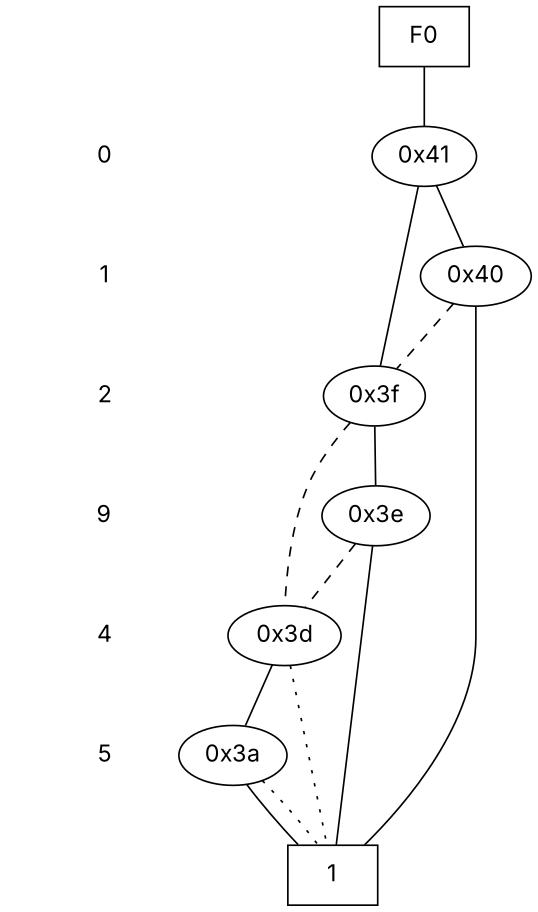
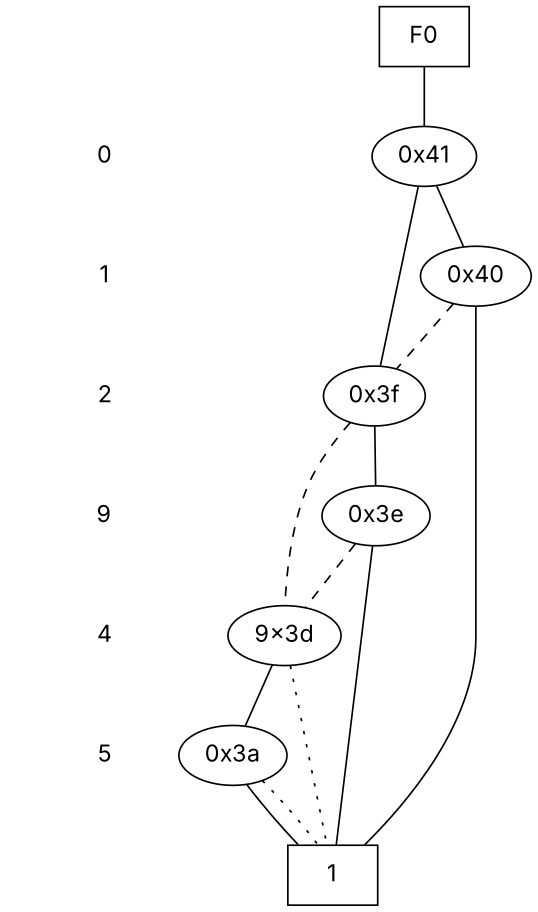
(285, 636) -> (285, 636)
